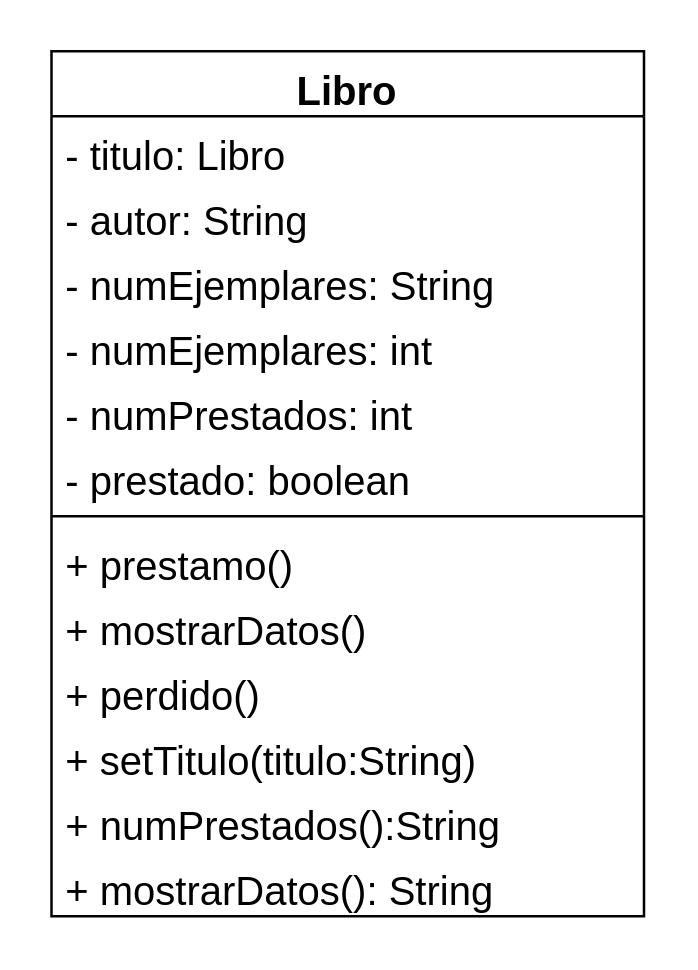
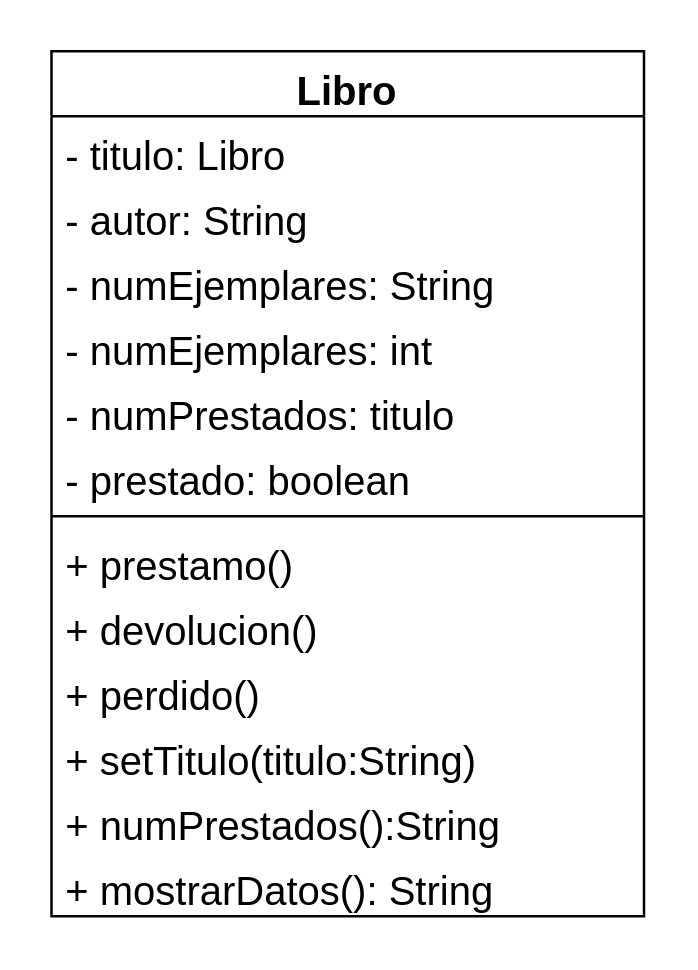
(258, 418) -> (287, 418)
(240, 633) -> (207, 633)
